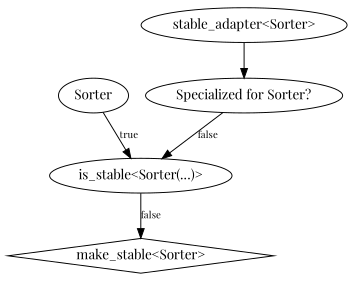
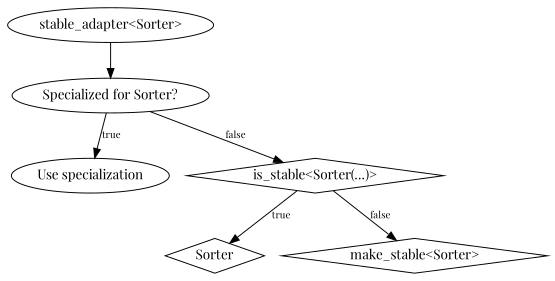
(94, 96) -> (215, 256)
(114, 131) -> (267, 214)
none -> (90, 176)
(141, 176) -> (315, 176)
